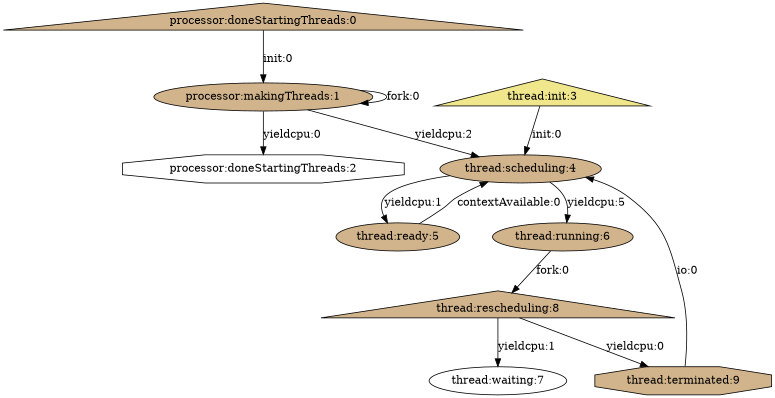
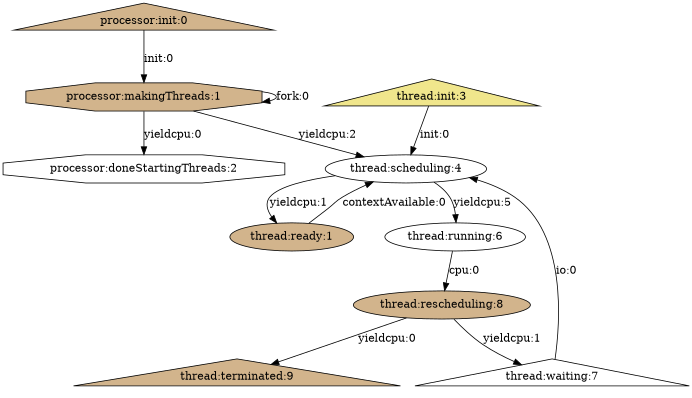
(263, 21) -> (144, 21)
(263, 97) -> (144, 97)
(521, 169) -> (406, 169)
(398, 237) -> (292, 237)
(563, 237) -> (455, 237)
(672, 255) -> (551, 252)
(553, 271) -> (465, 271)
(498, 309) -> (442, 305)
(498, 381) -> (552, 377)
(683, 381) -> (237, 377)
